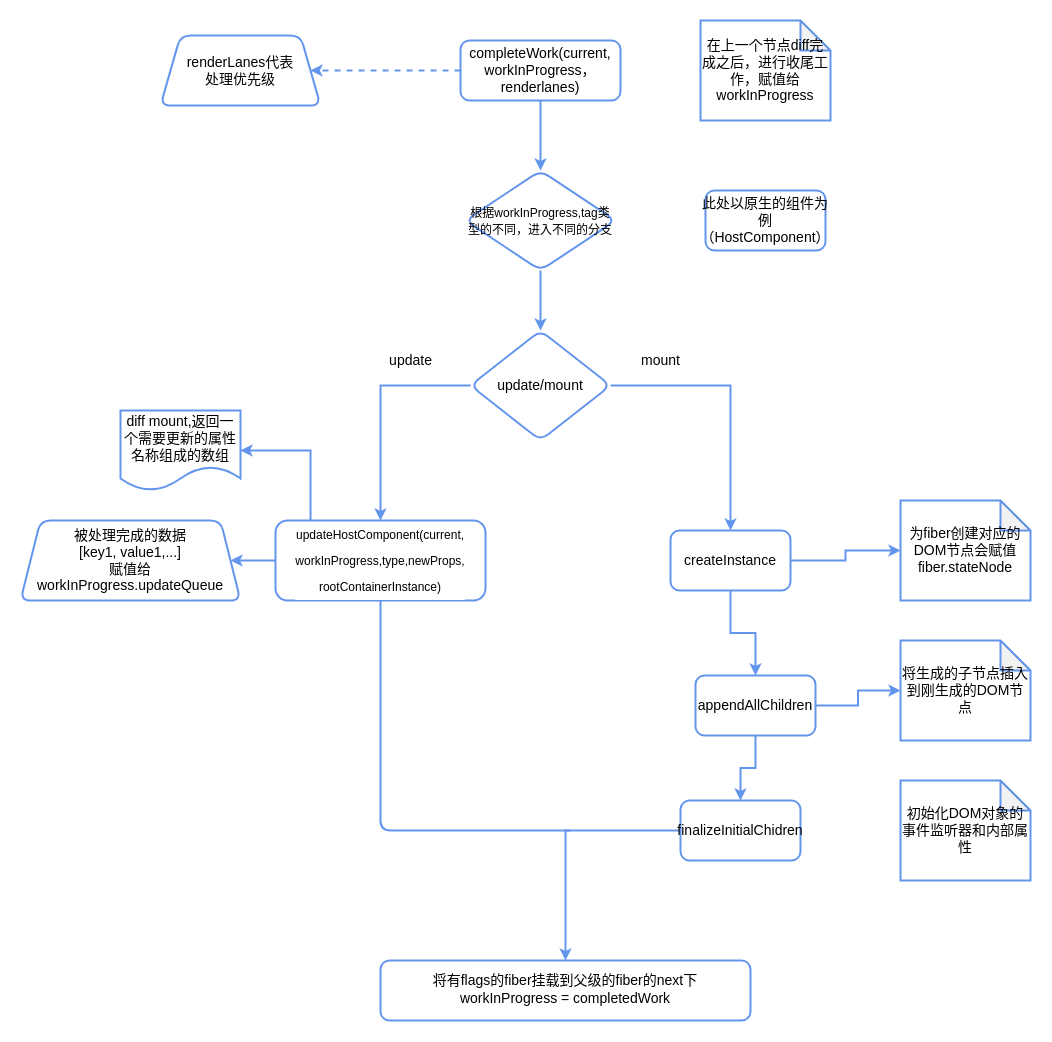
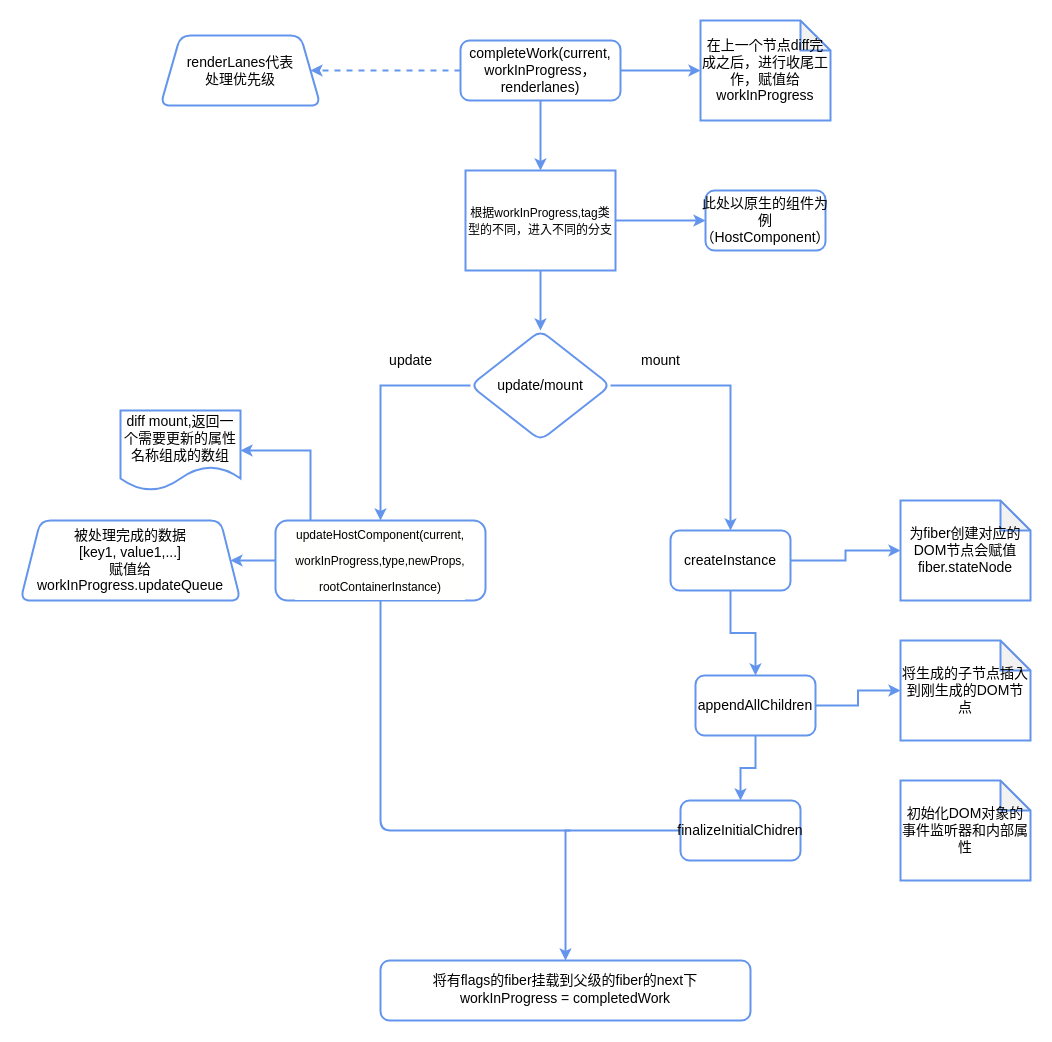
none -> (656, 71)
(541, 221) -> (541, 221)
none -> (656, 221)
